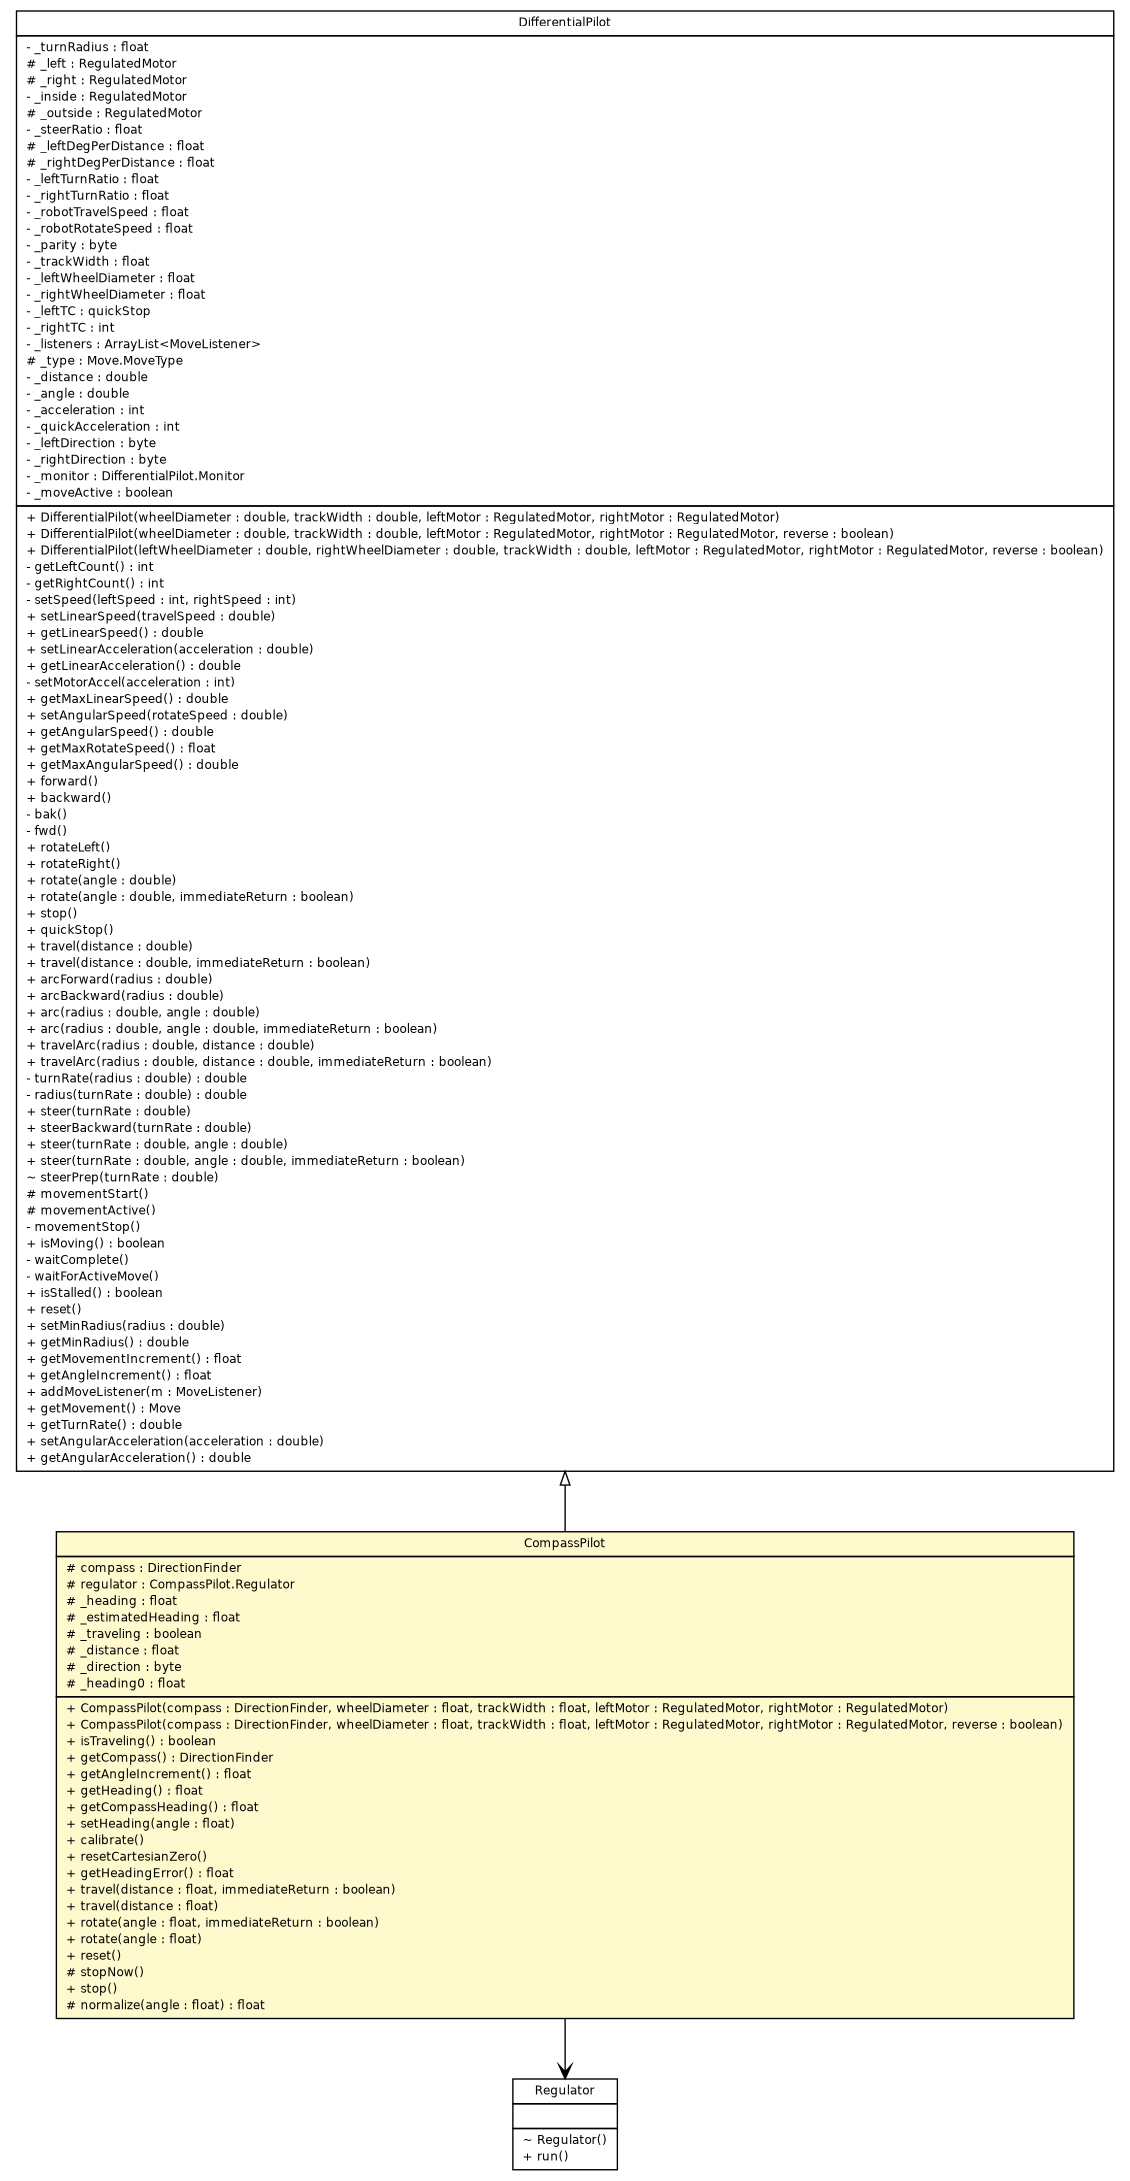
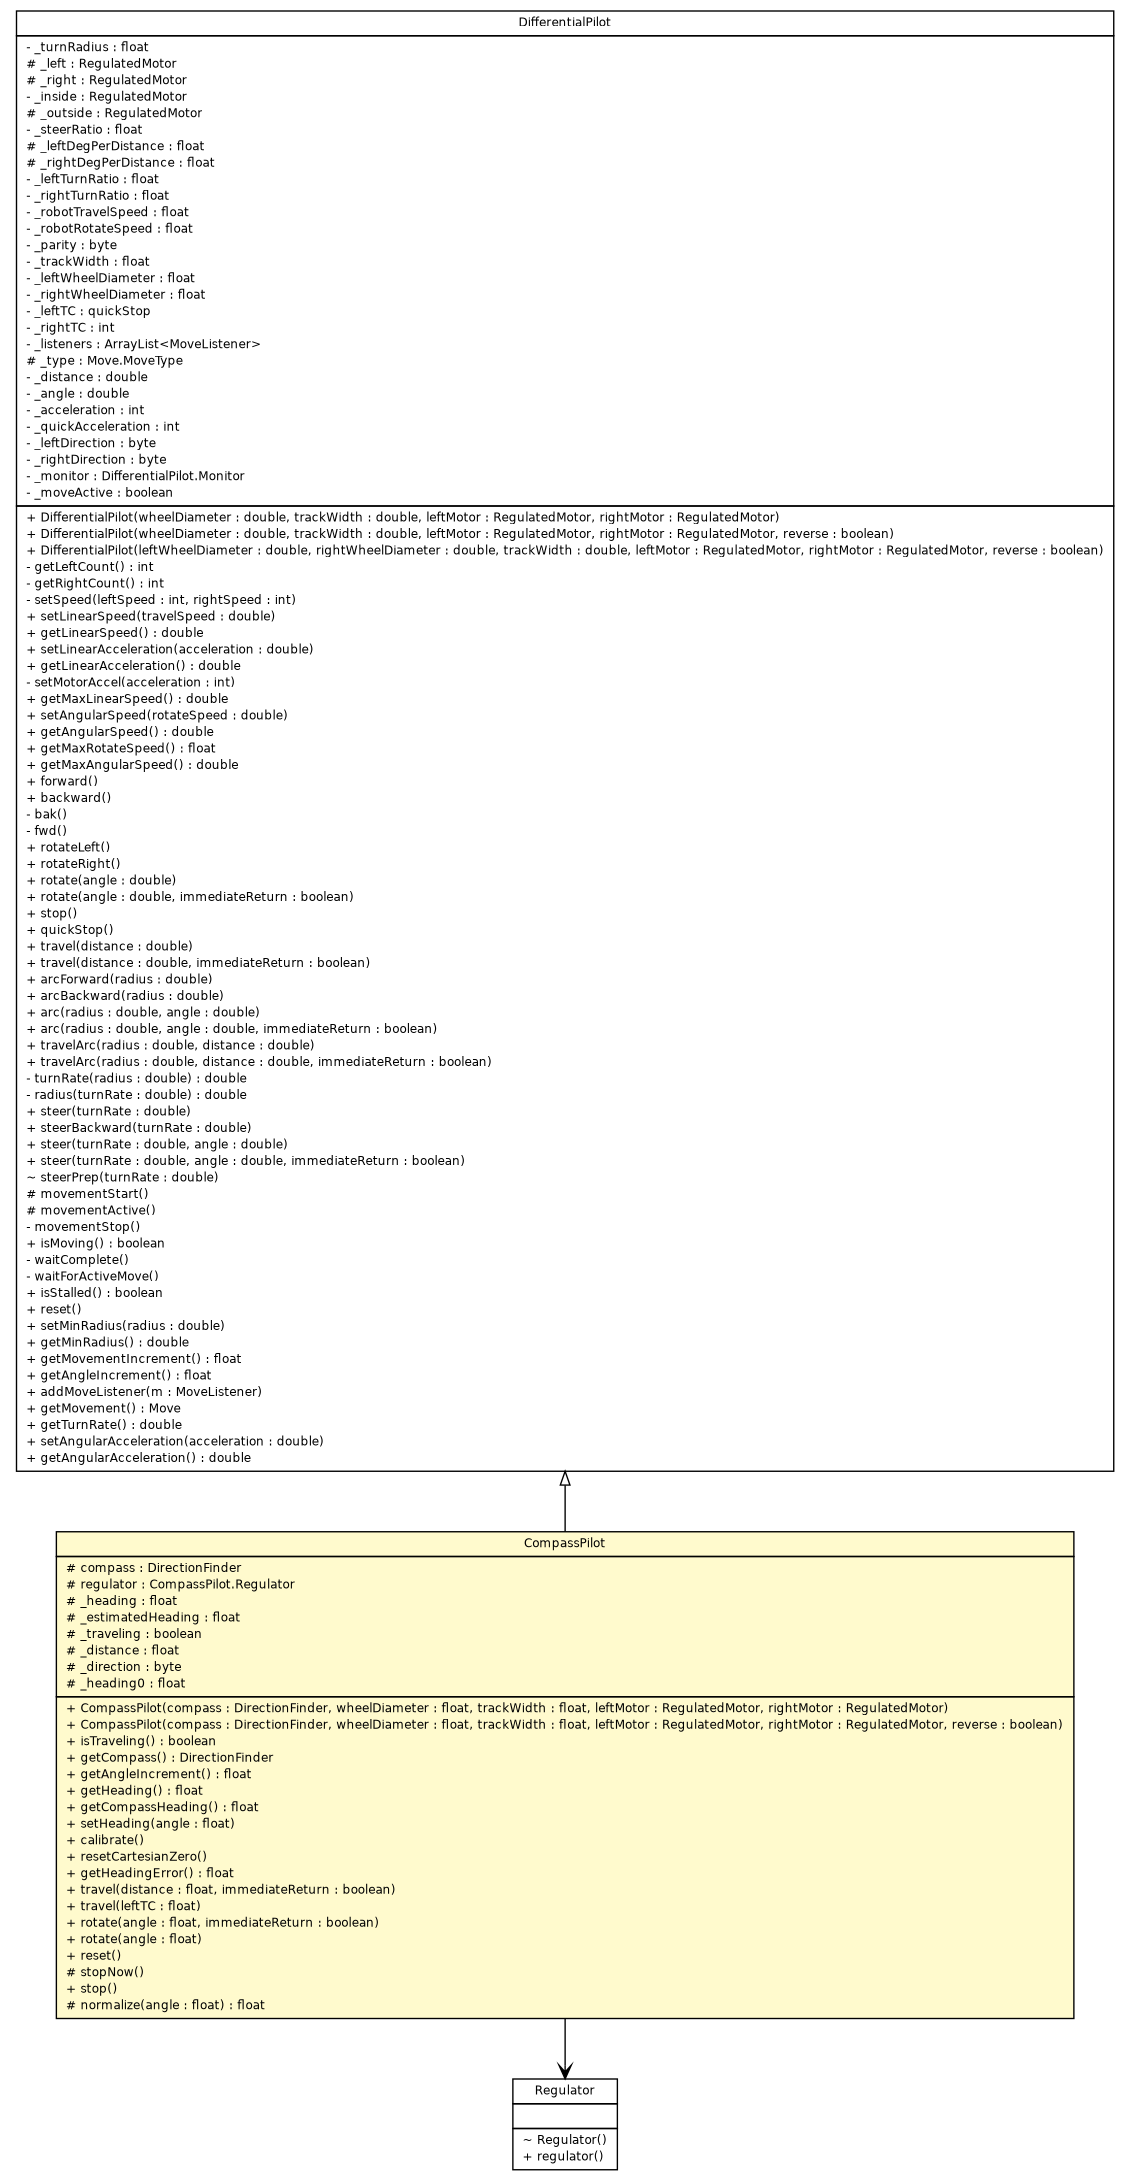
(143, 1906) -> (134, 1906)
(546, 2157) -> (564, 2157)
